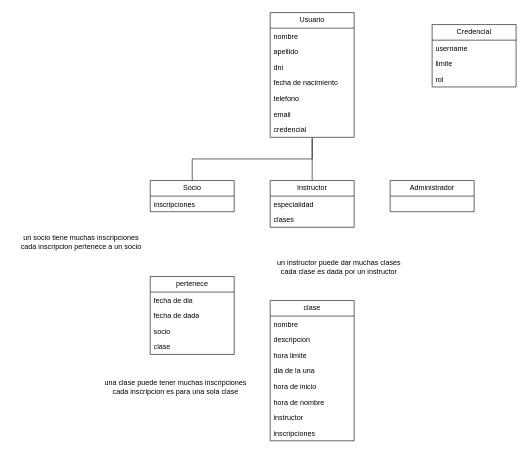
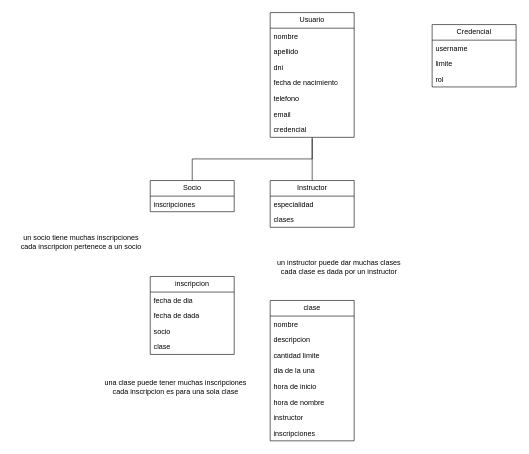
(432, 196) -> none
(192, 284) -> (192, 284)
(292, 356) -> (299, 356)
